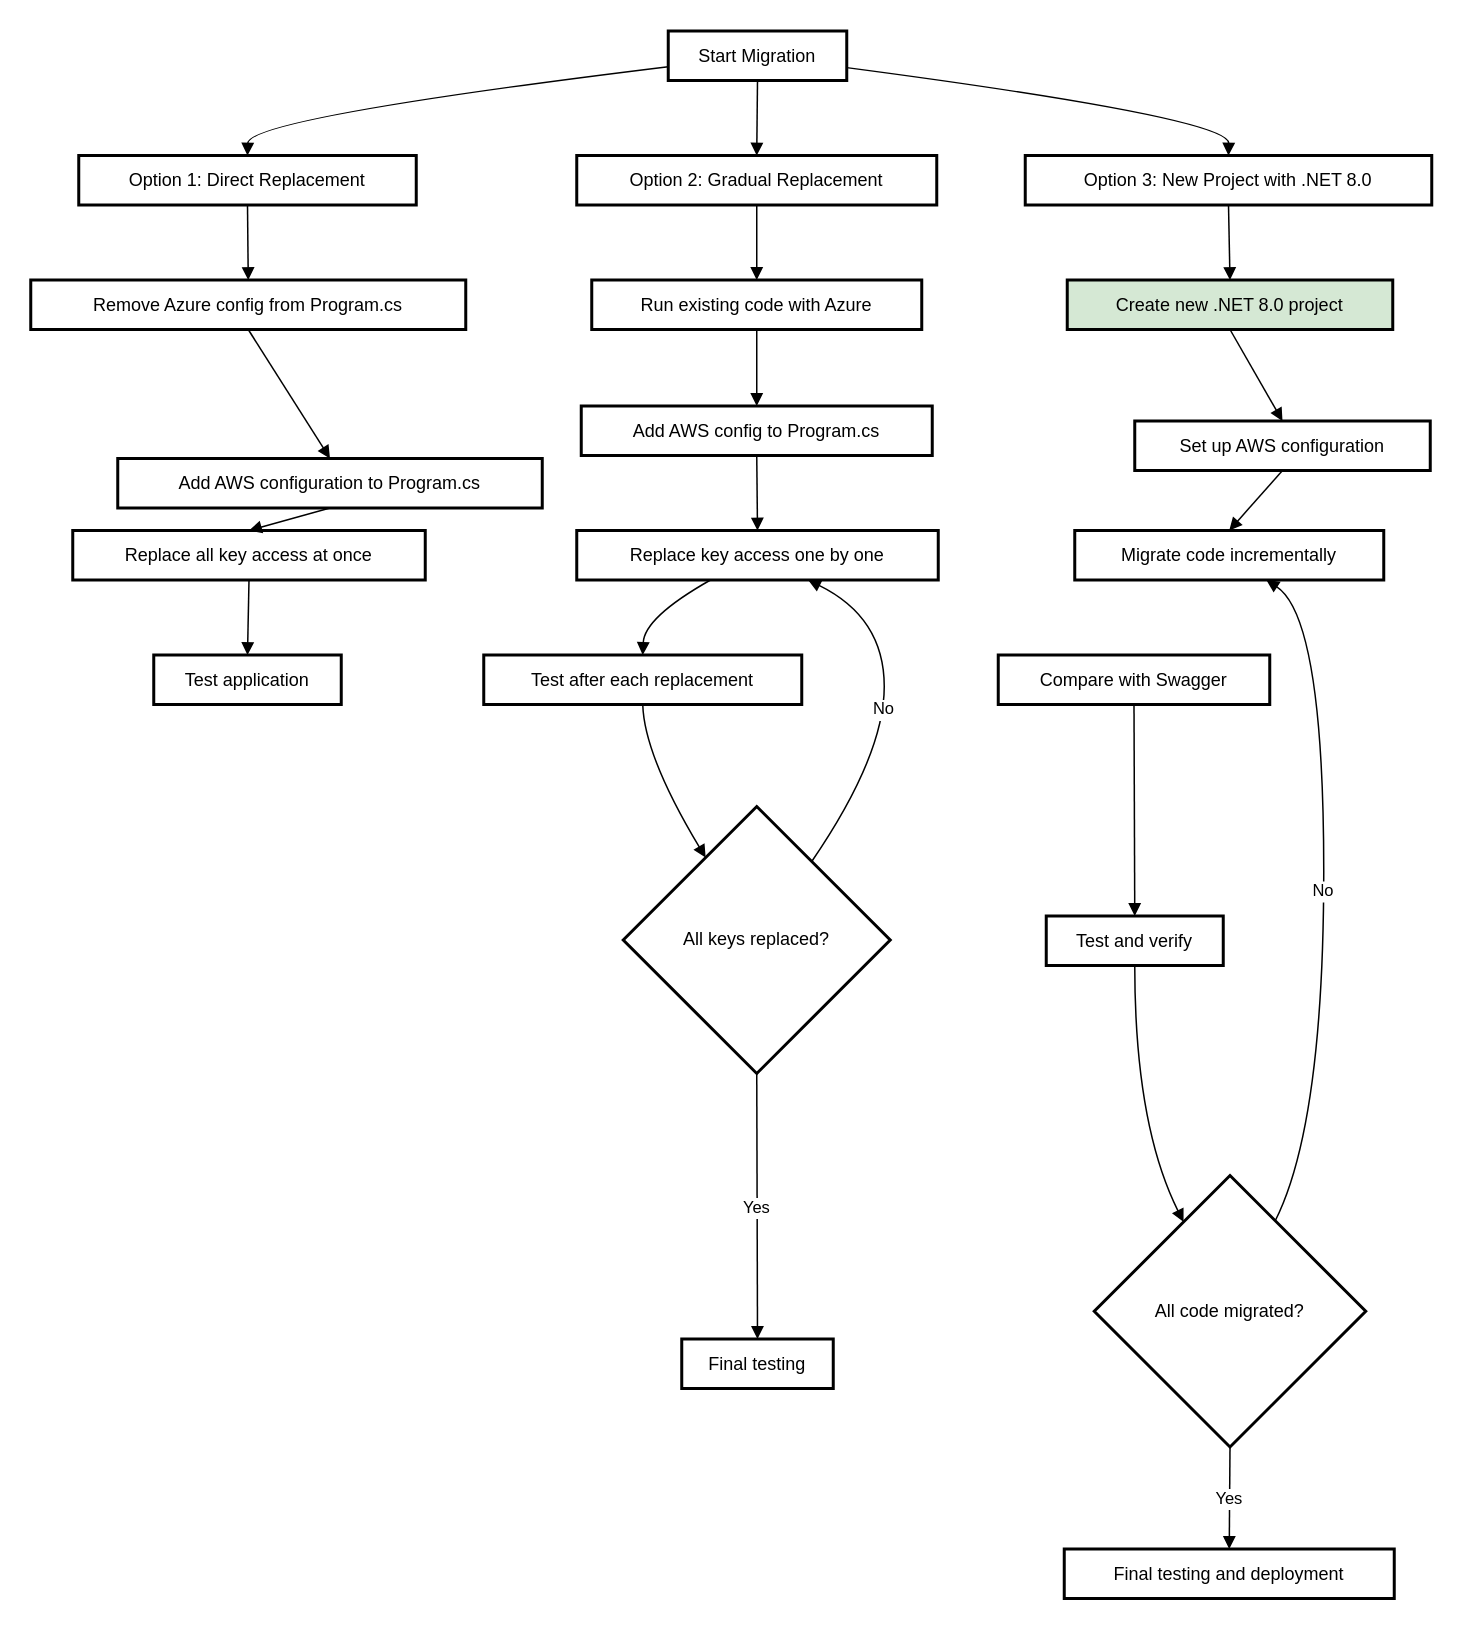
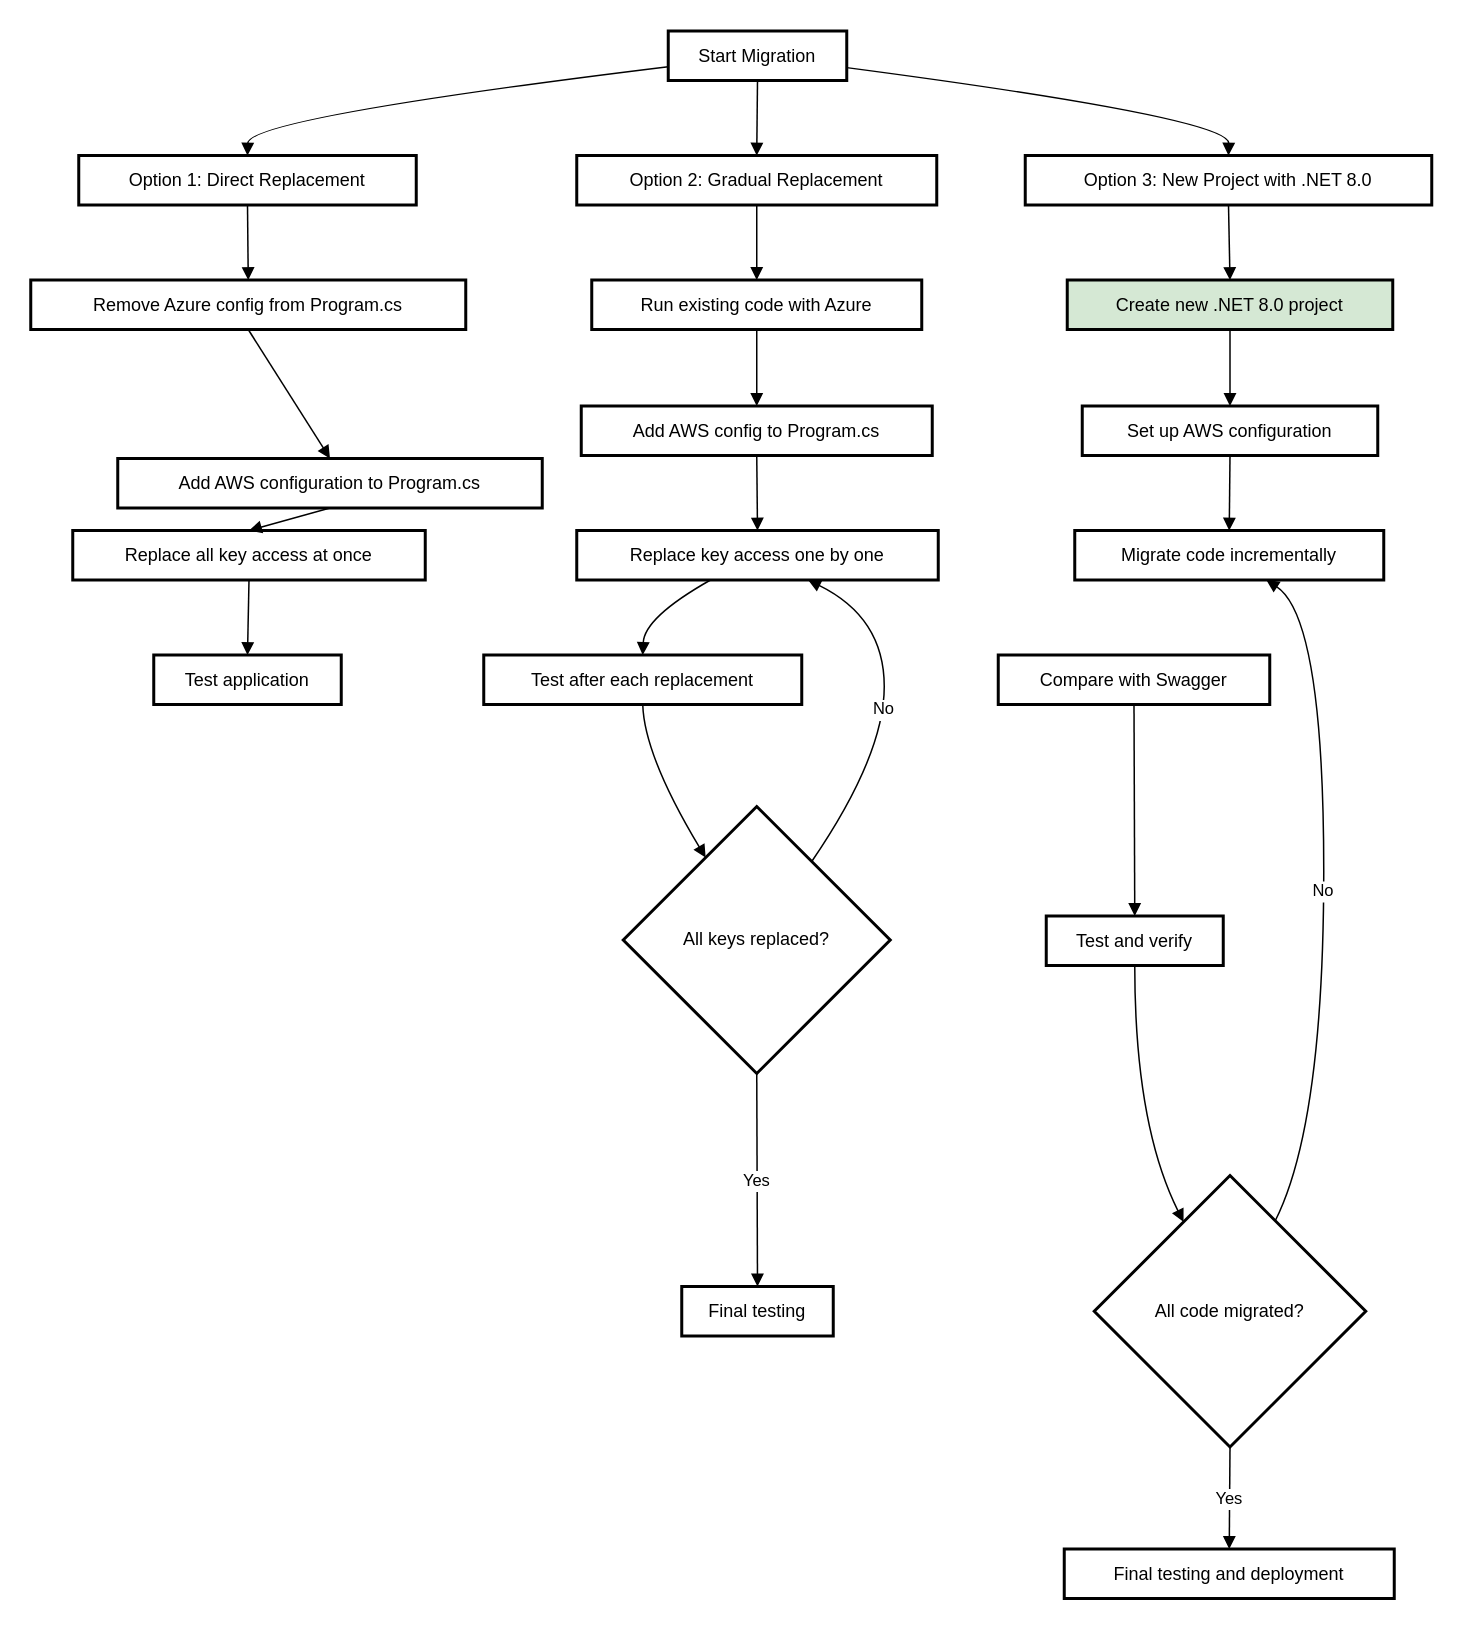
(1283, 446) -> (1230, 431)
(758, 1364) -> (758, 1311)
